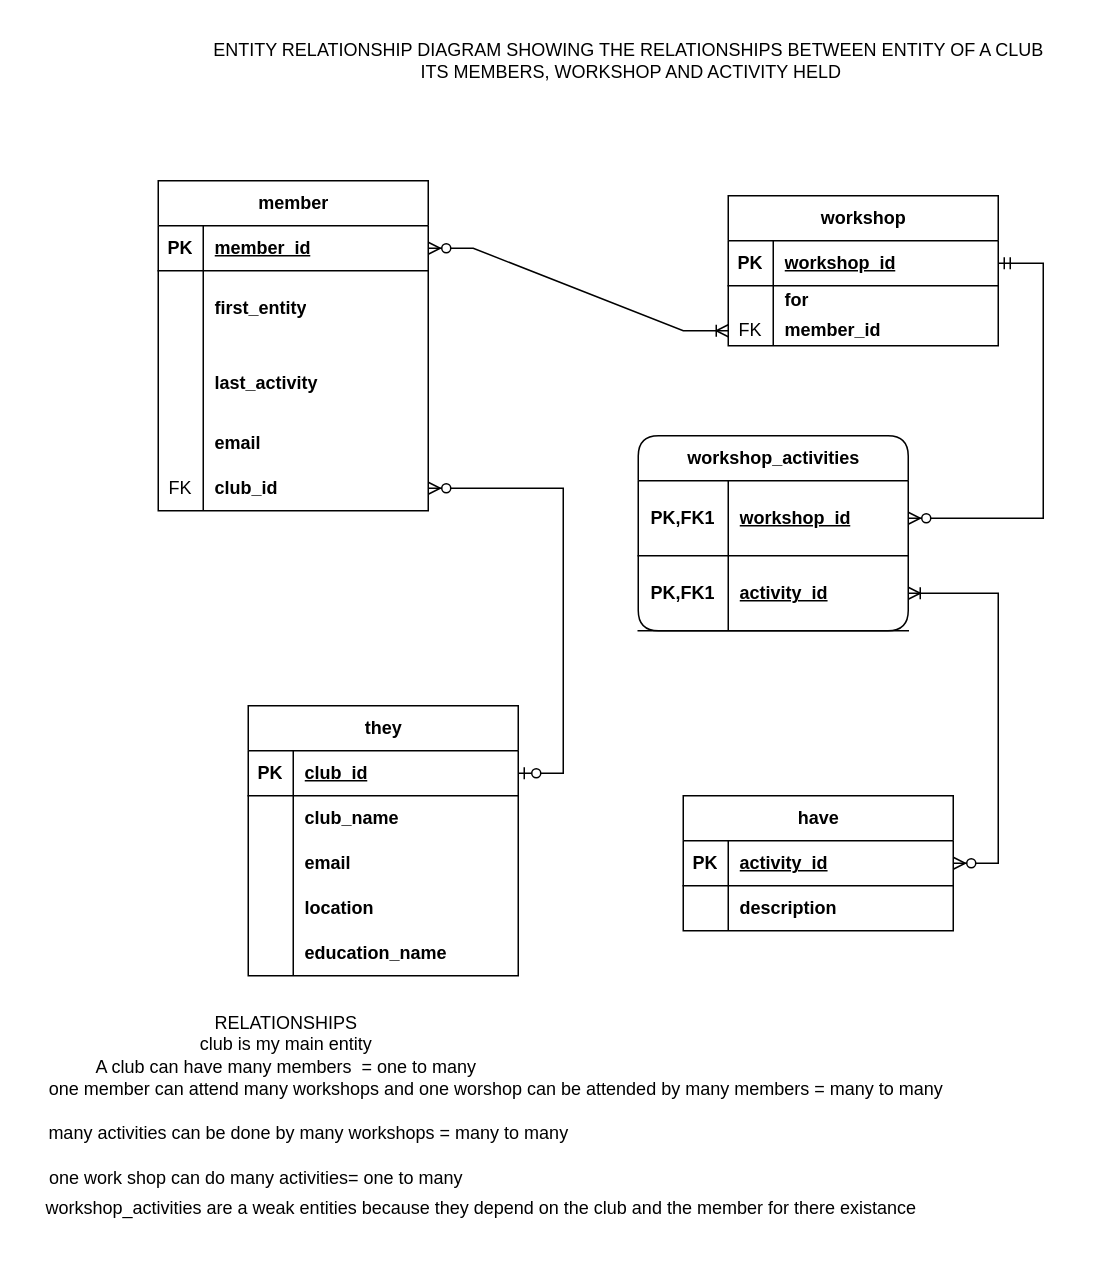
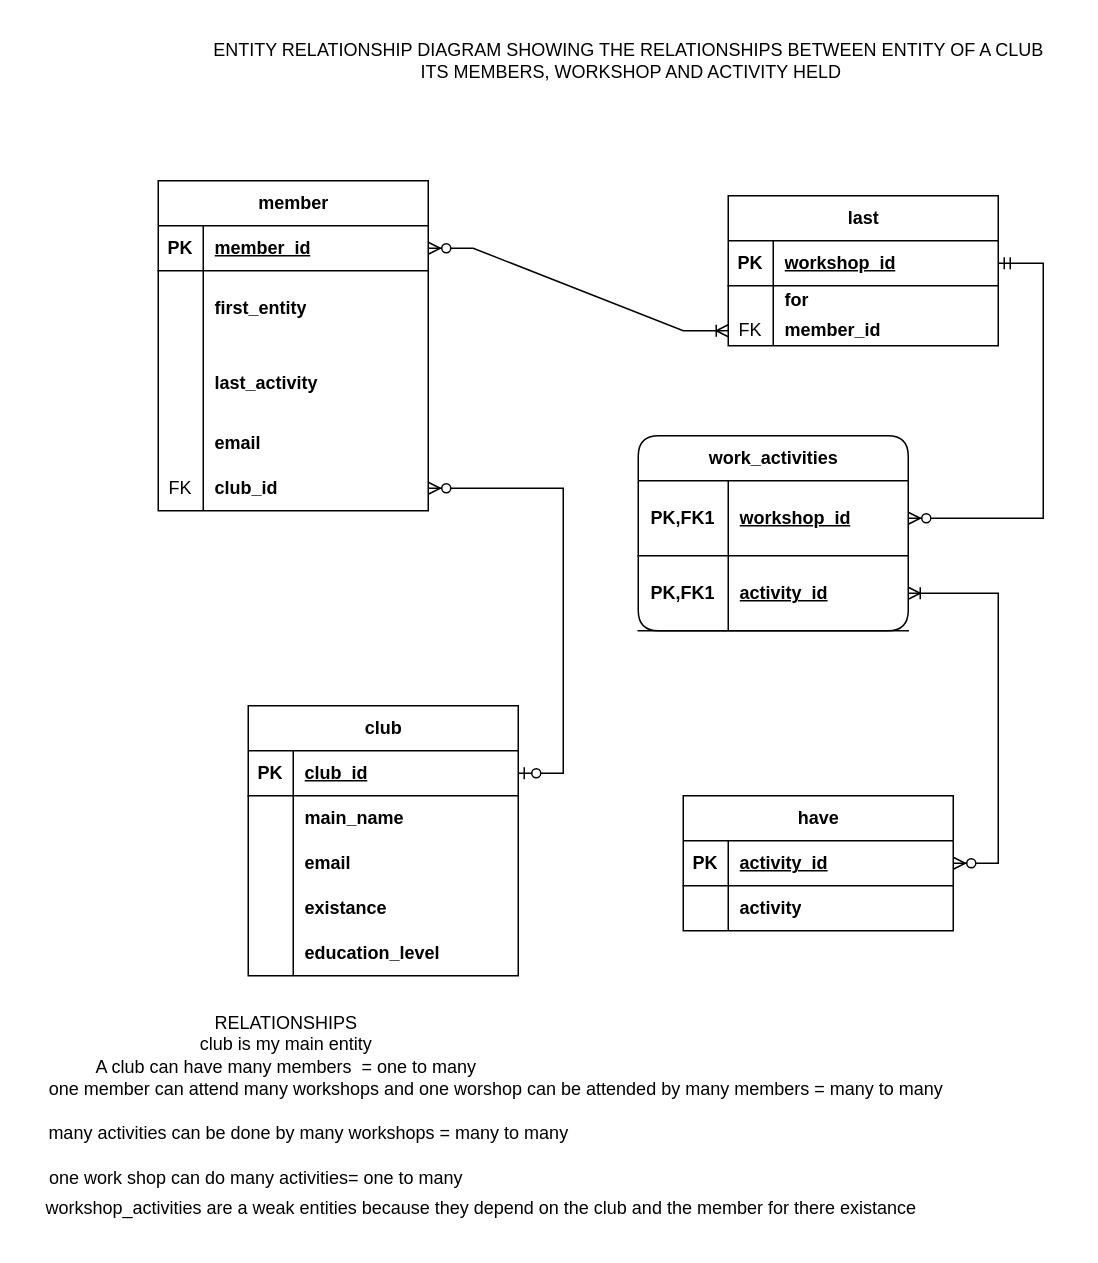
(864, 218) -> (864, 218)
(774, 458) -> (774, 458)
(384, 728) -> (384, 728)
(348, 818) -> (348, 818)
(341, 908) -> (348, 908)
(791, 908) -> (776, 908)
(373, 953) -> (374, 953)
